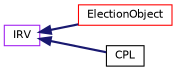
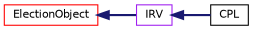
(64, 27) -> (122, 15)
